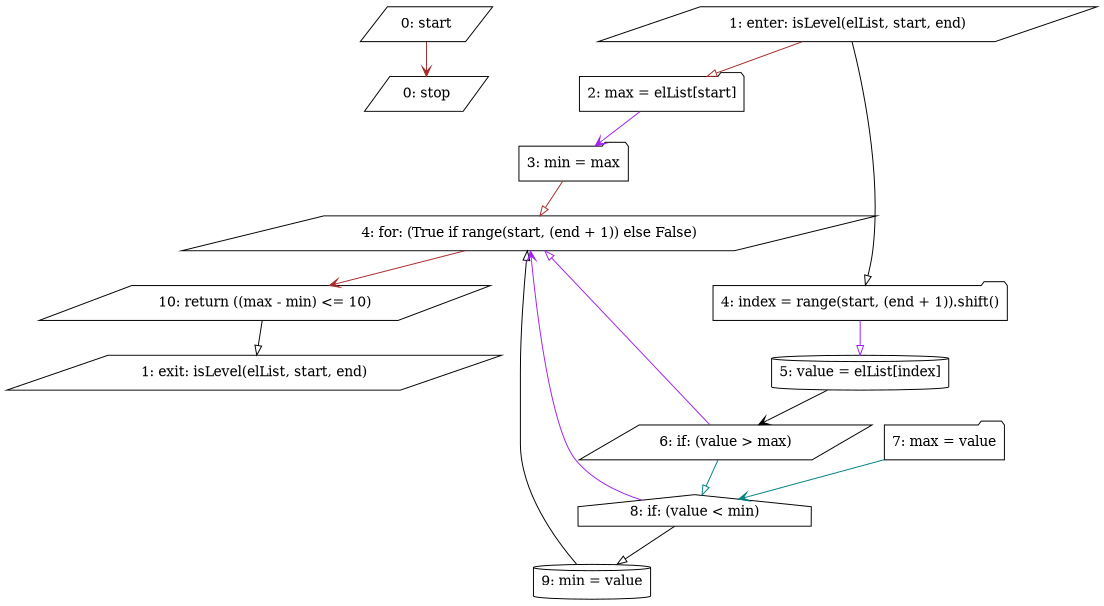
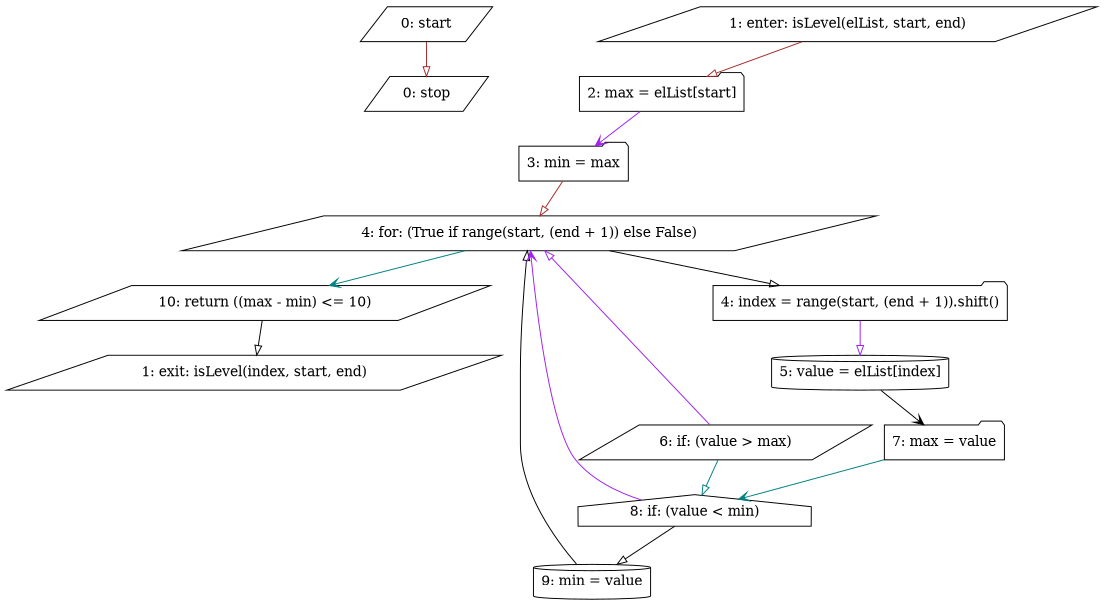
(426, 54) -> (426, 54)
(873, 158) -> (690, 267)
(402, 267) -> (402, 267)
(254, 373) -> (254, 373)
(797, 405) -> (899, 405)
